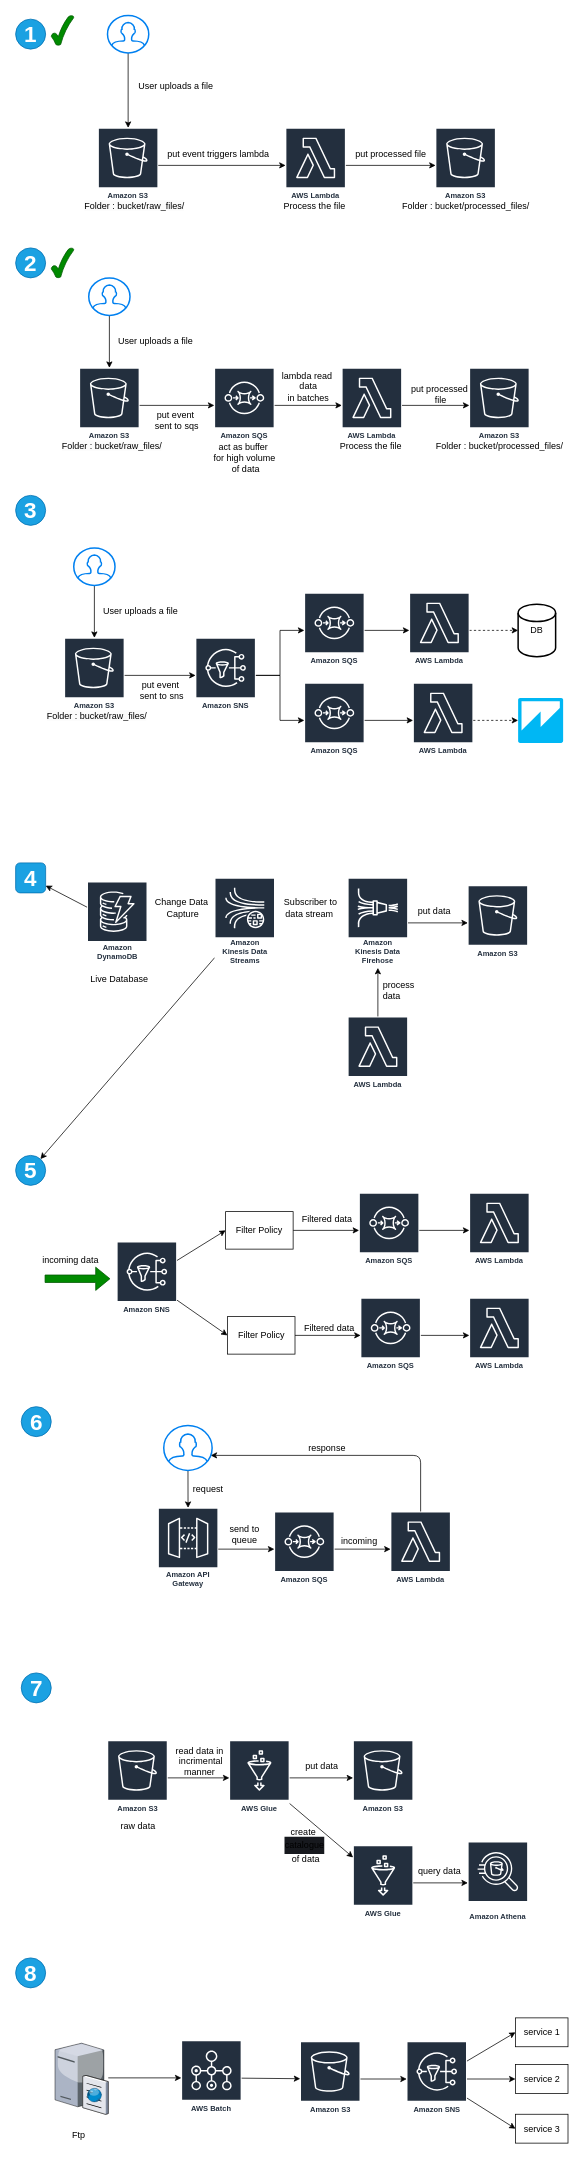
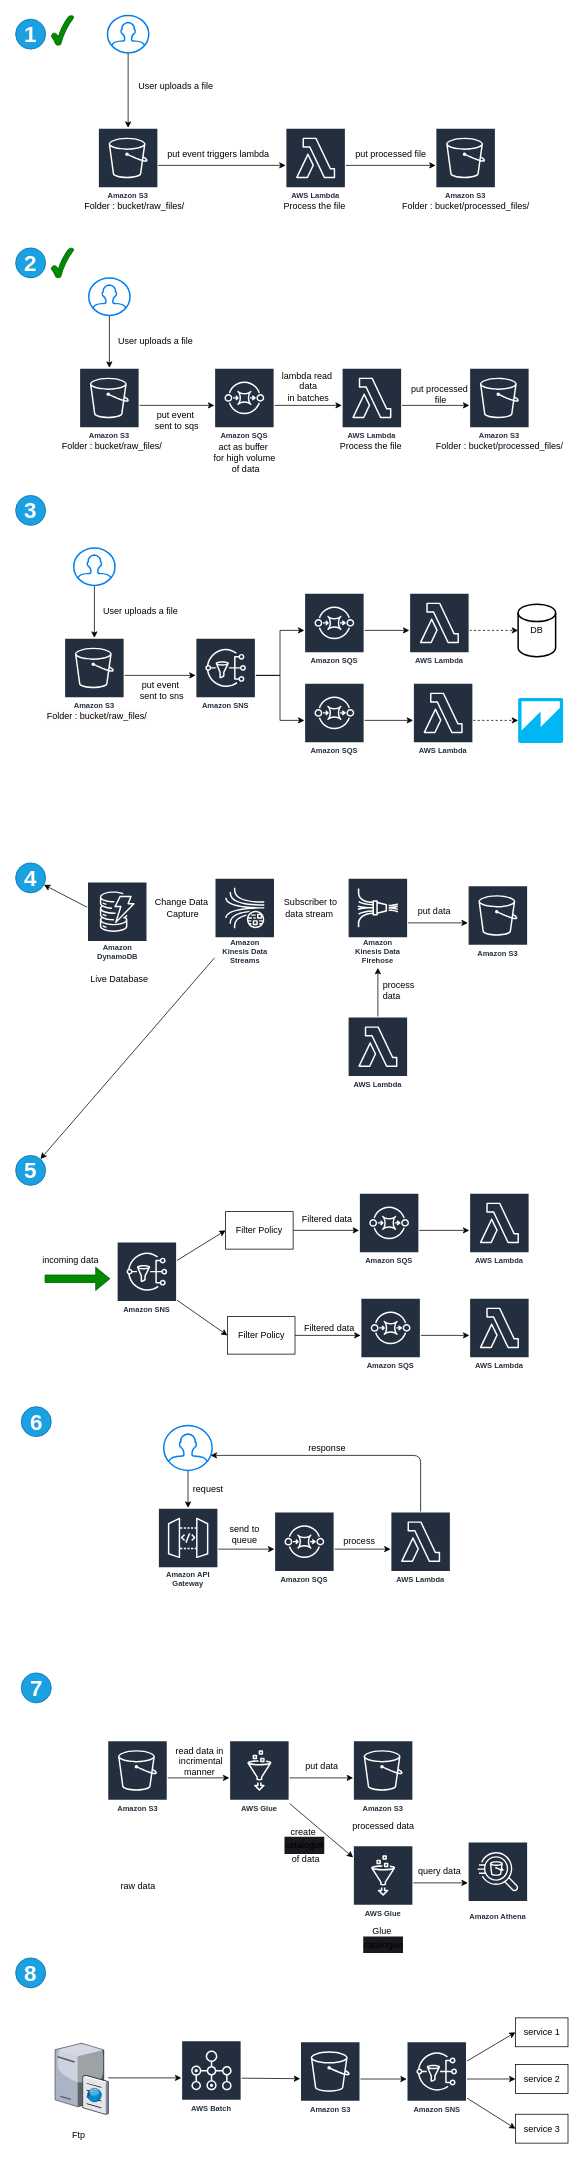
(30, 878) -> (30, 878)
(359, 1542) -> (359, 1542)
(137, 1827) -> (137, 1887)
none -> (383, 1827)
none -> (383, 1939)
